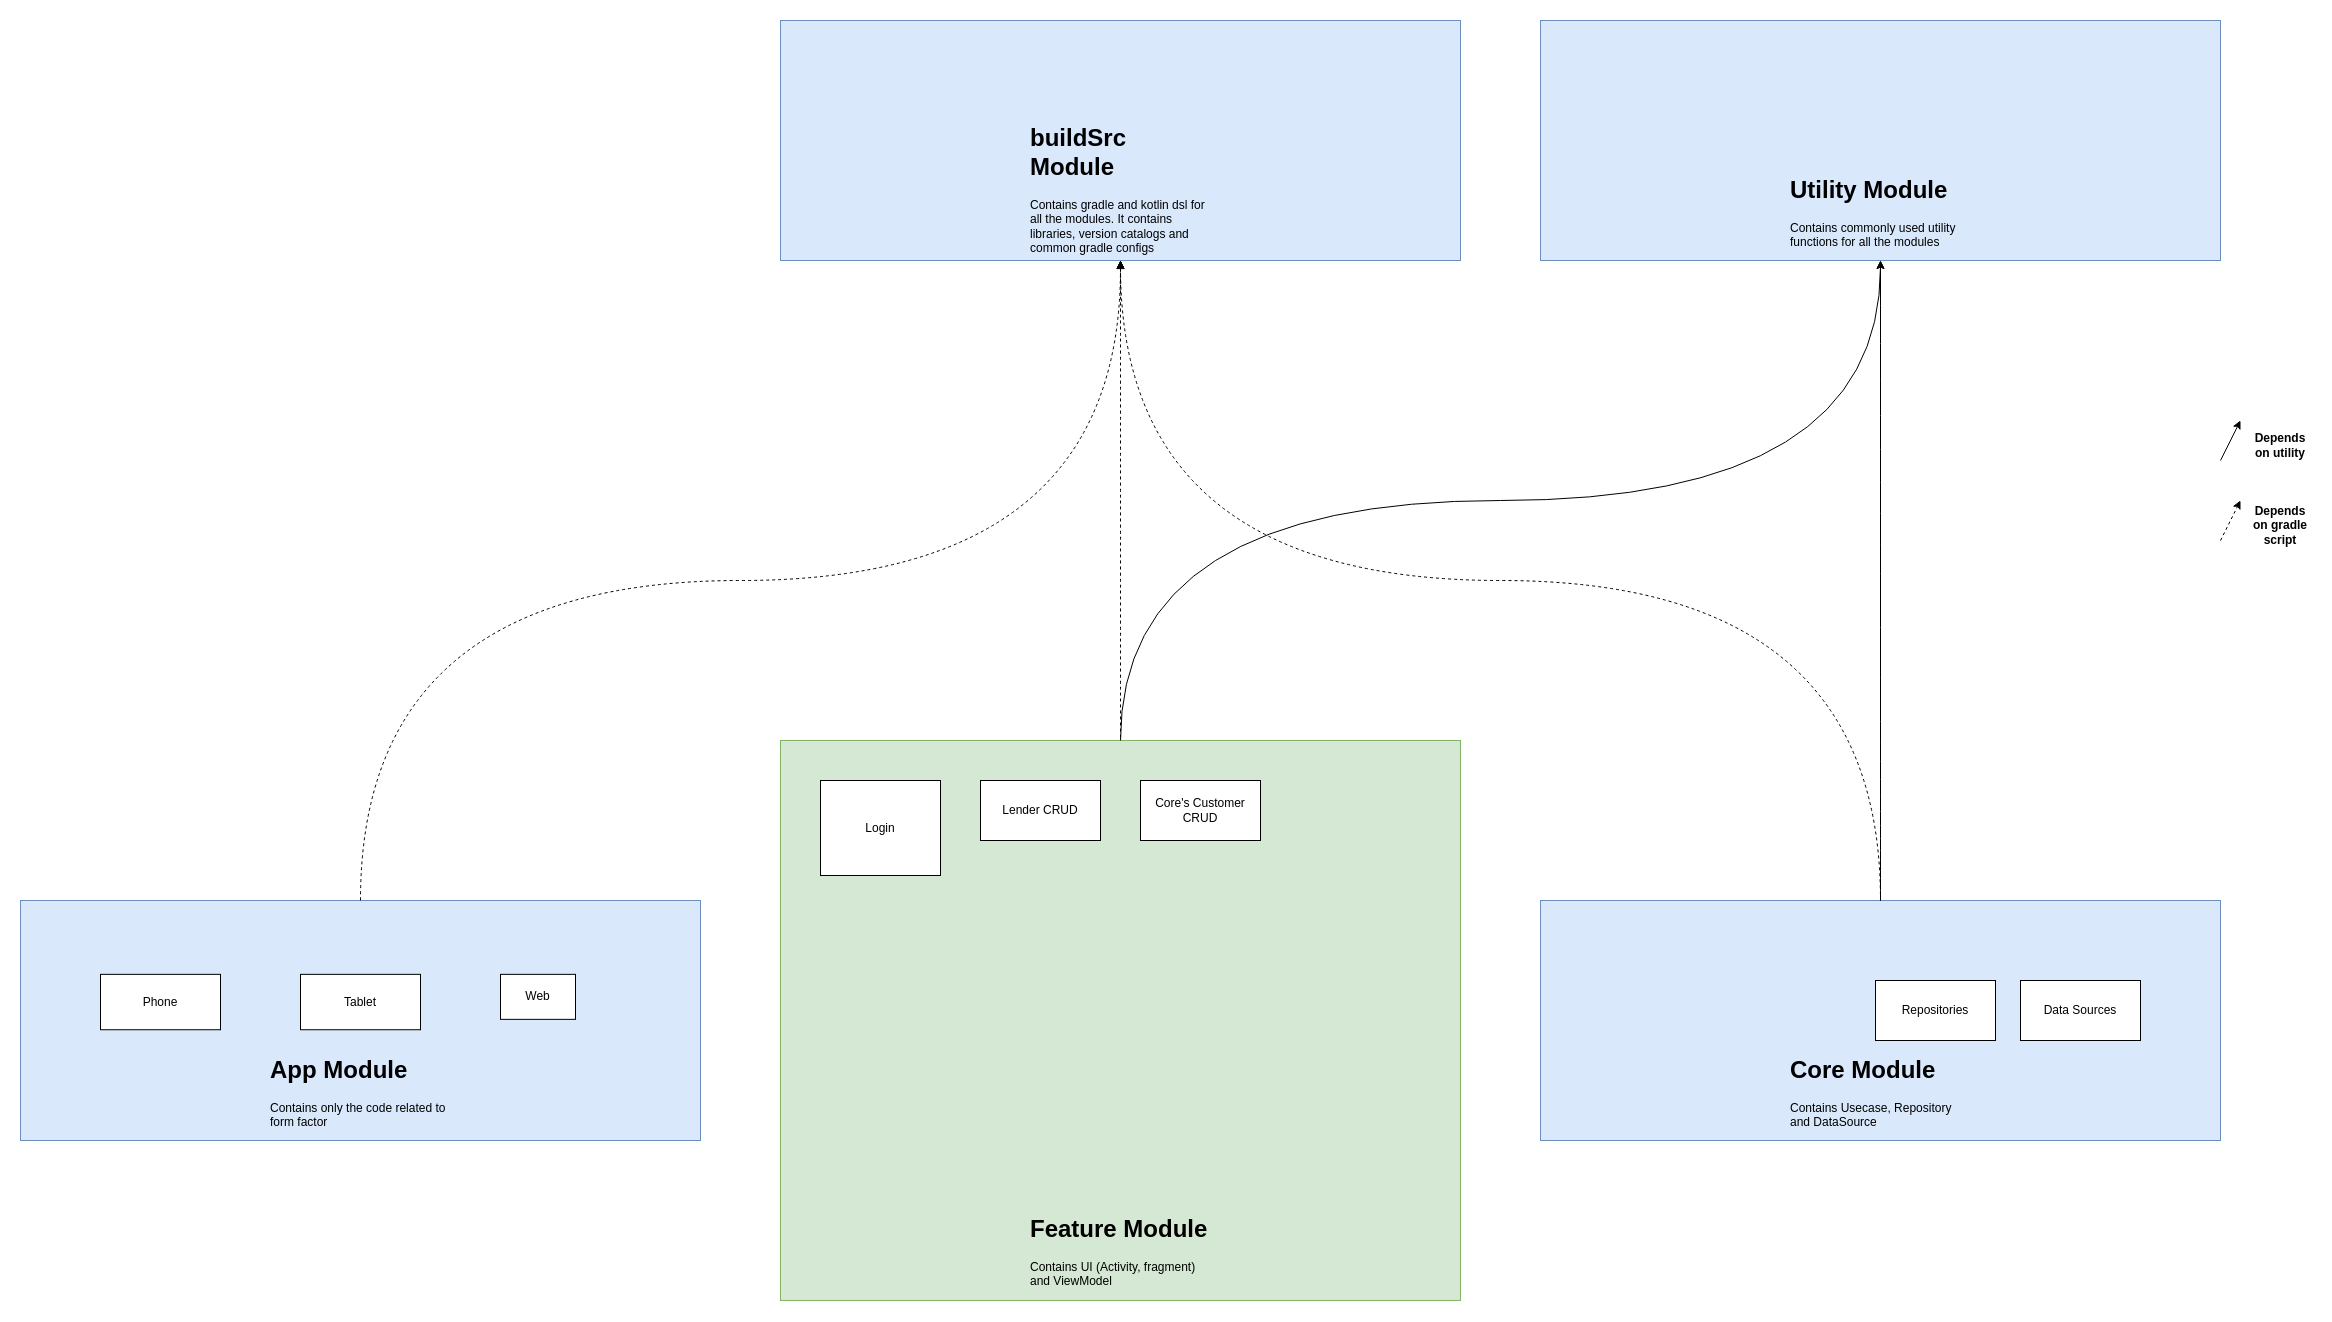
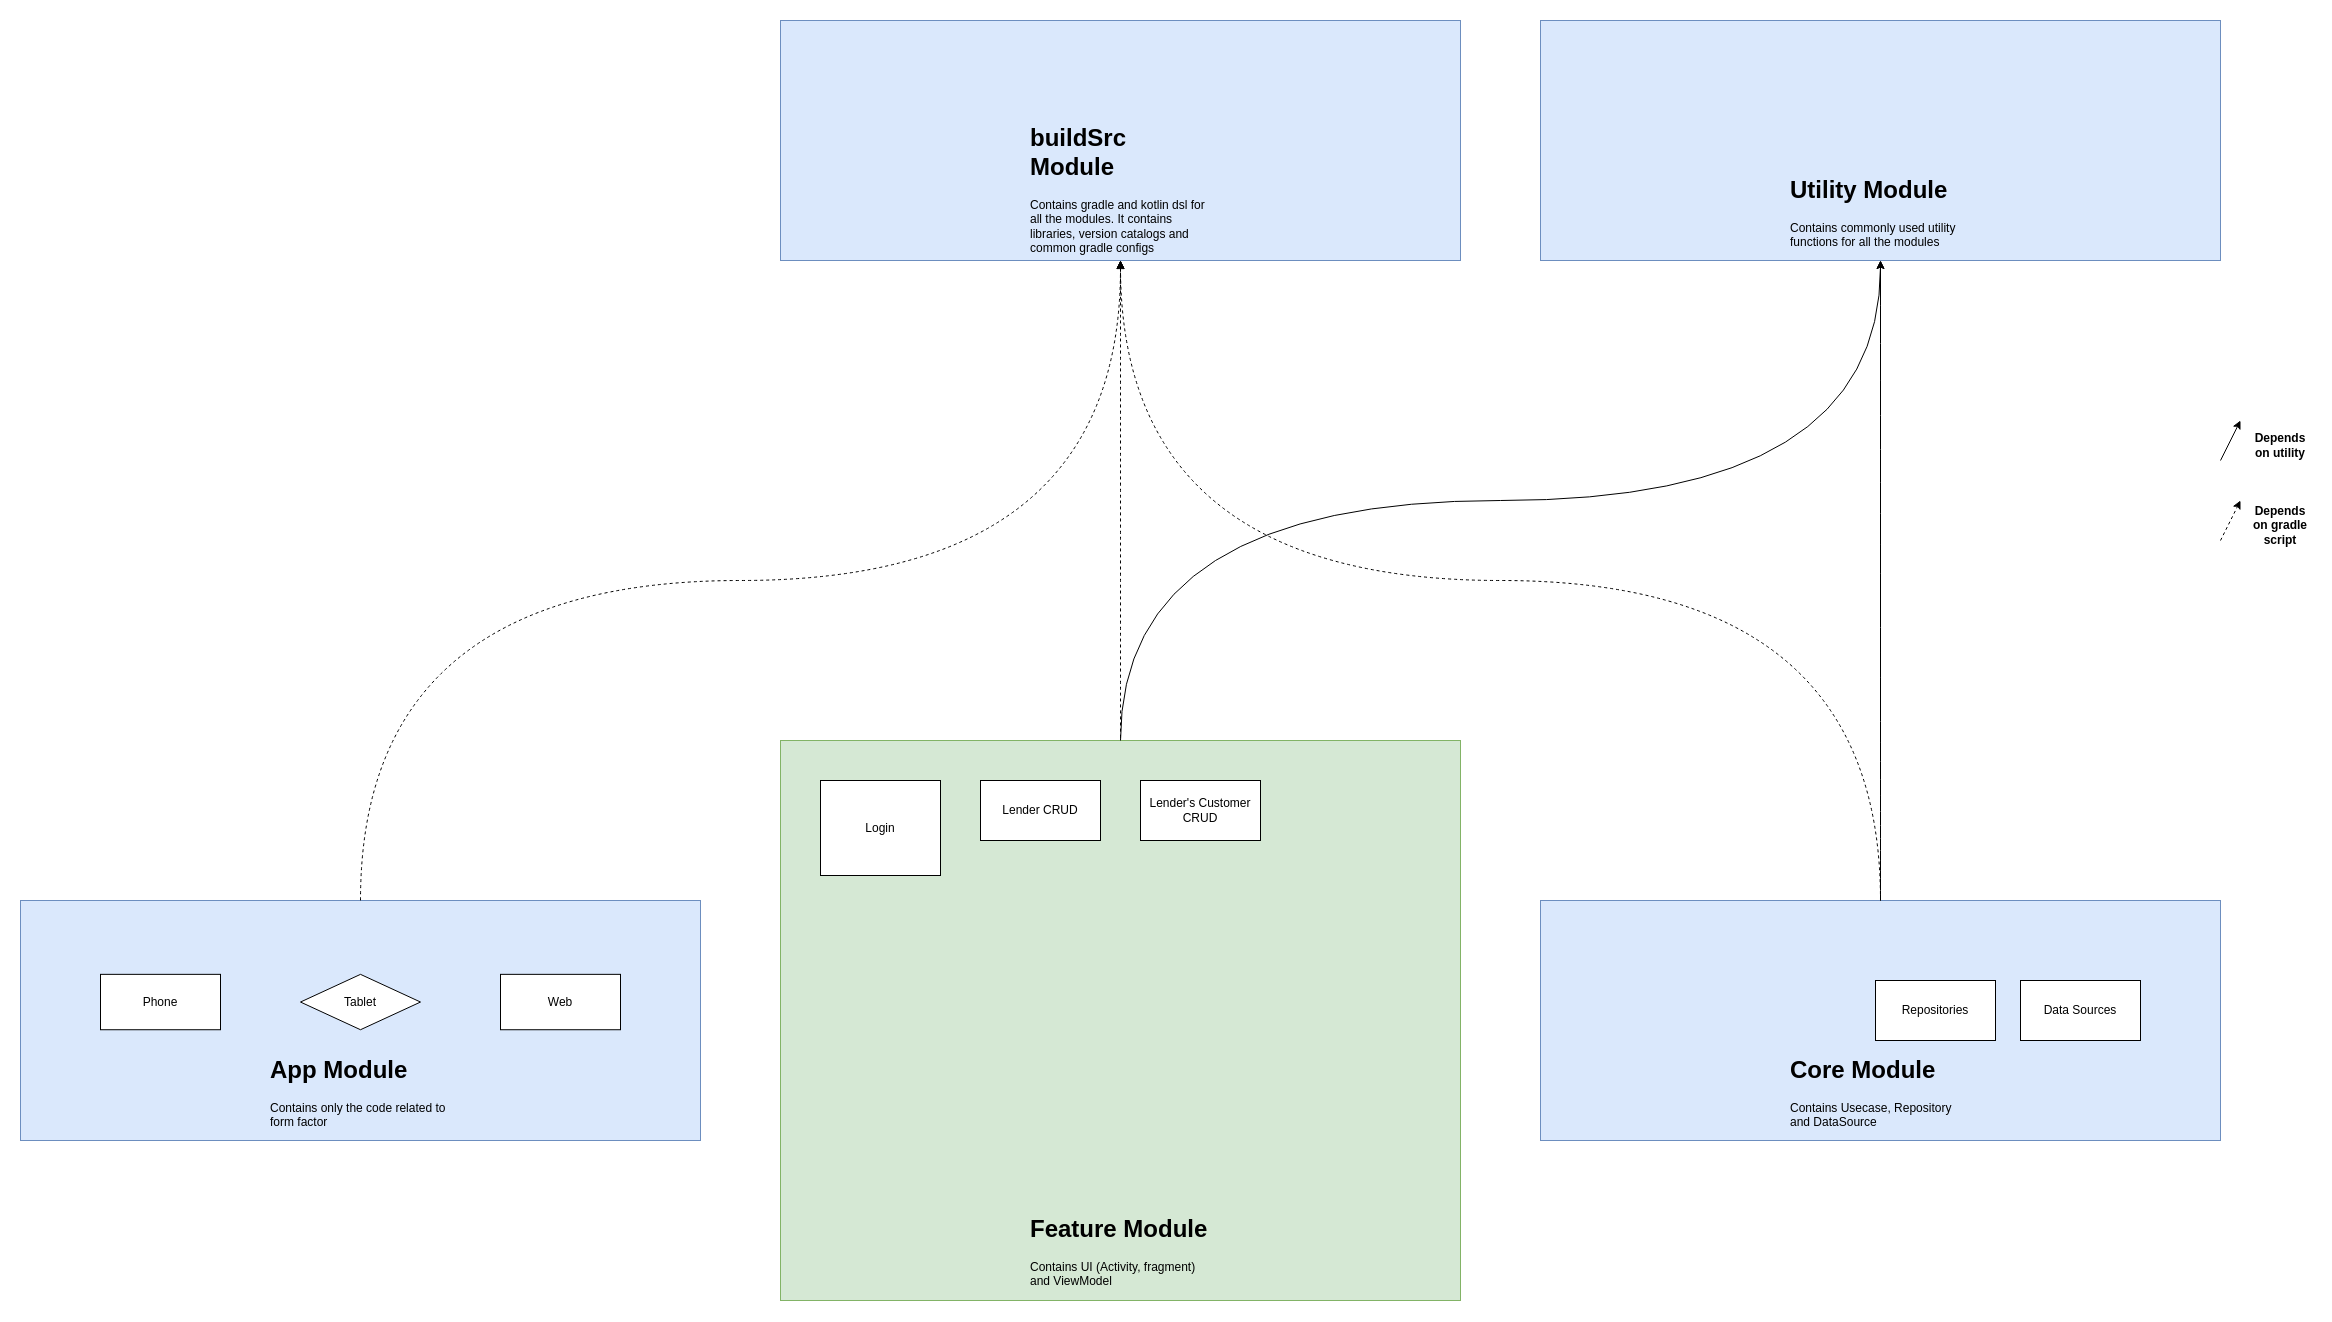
(1201, 811) -> (1201, 811)
(538, 997) -> (561, 1002)
(361, 1002) -> (361, 1002)
